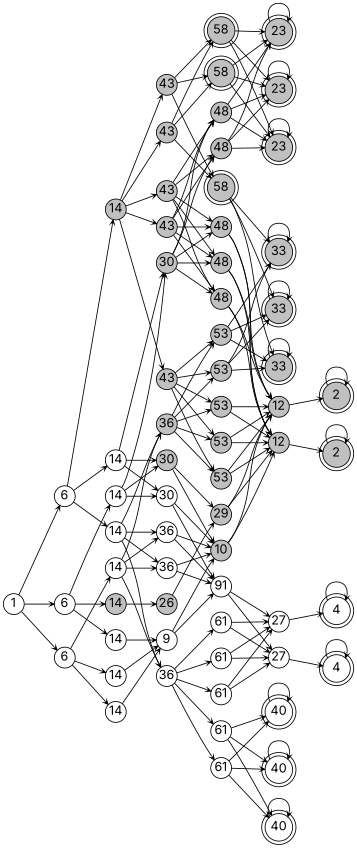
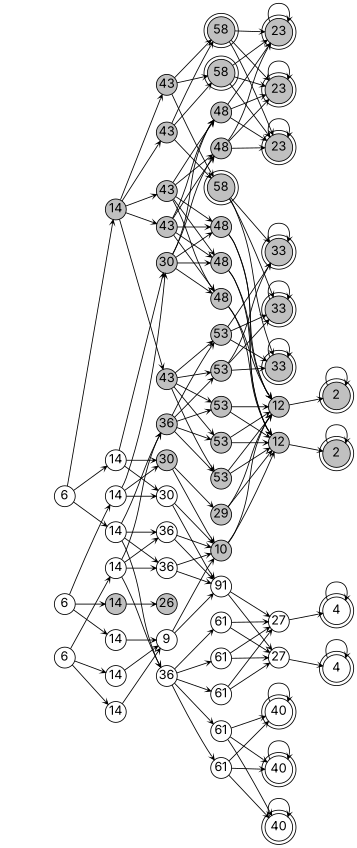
(187, 567) -> none
(14, 604) -> none
